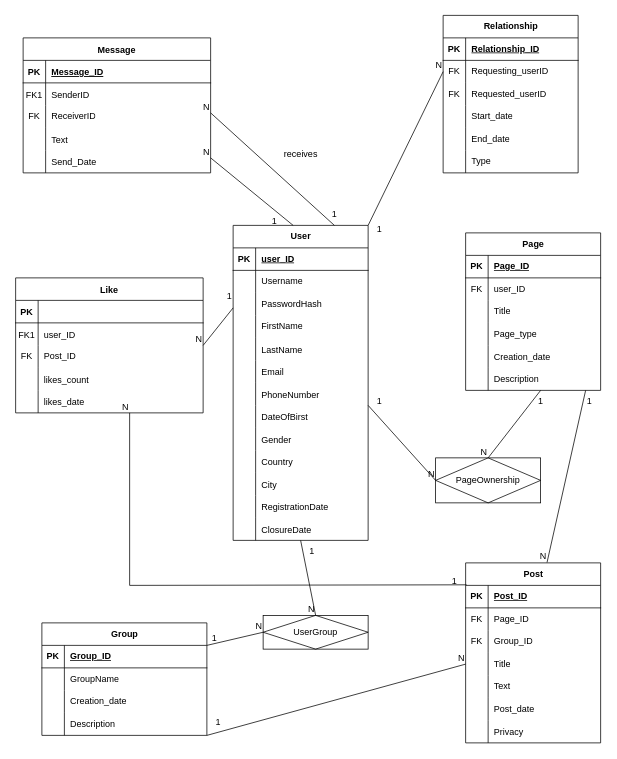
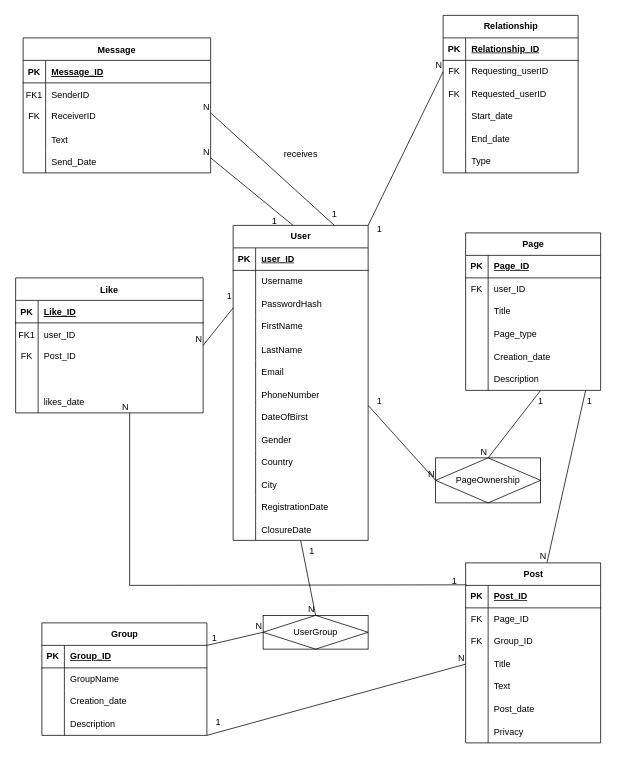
none -> (120, 312)
(120, 379) -> none
